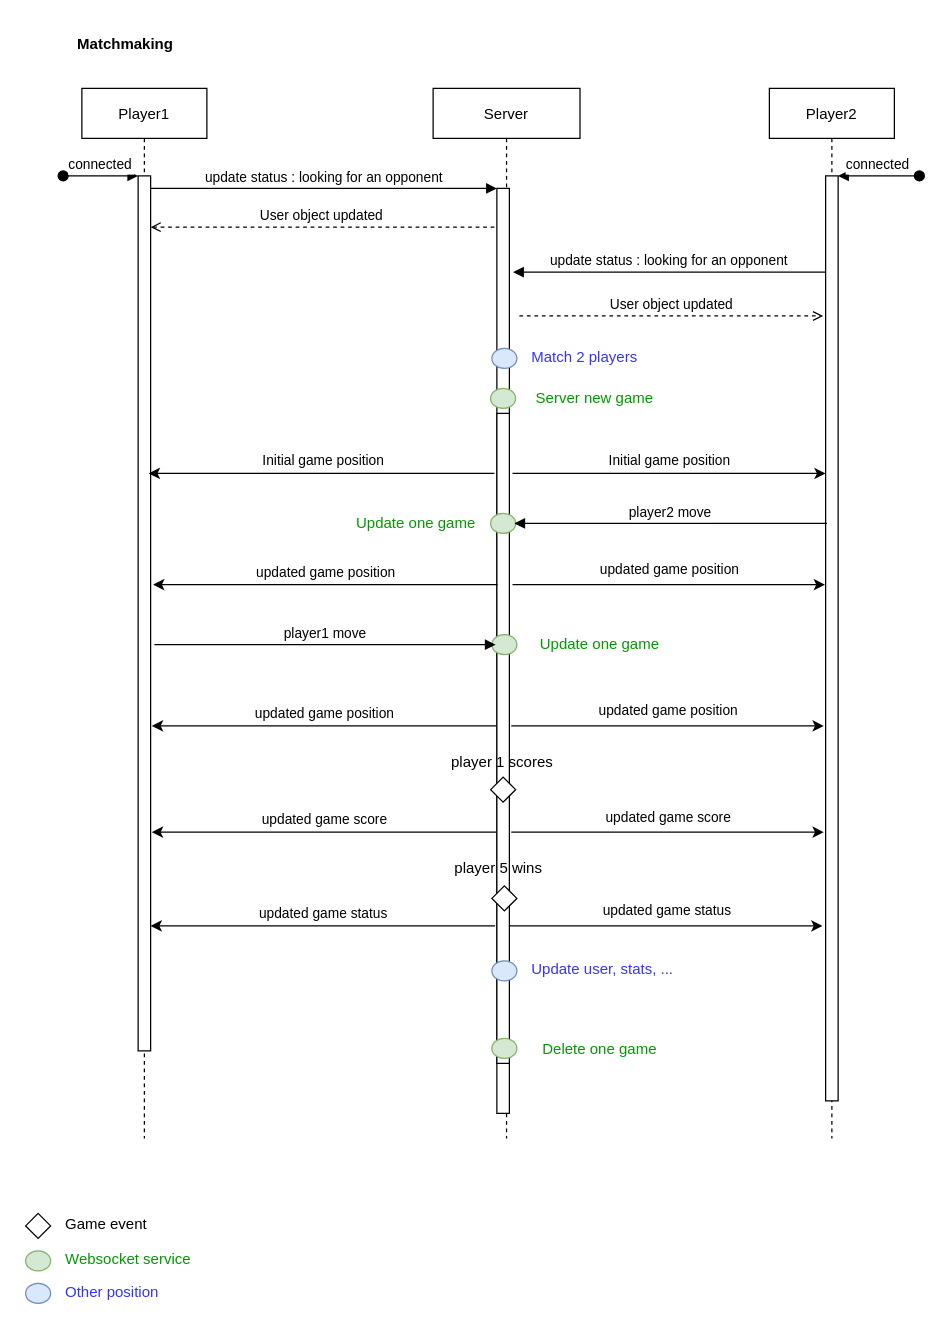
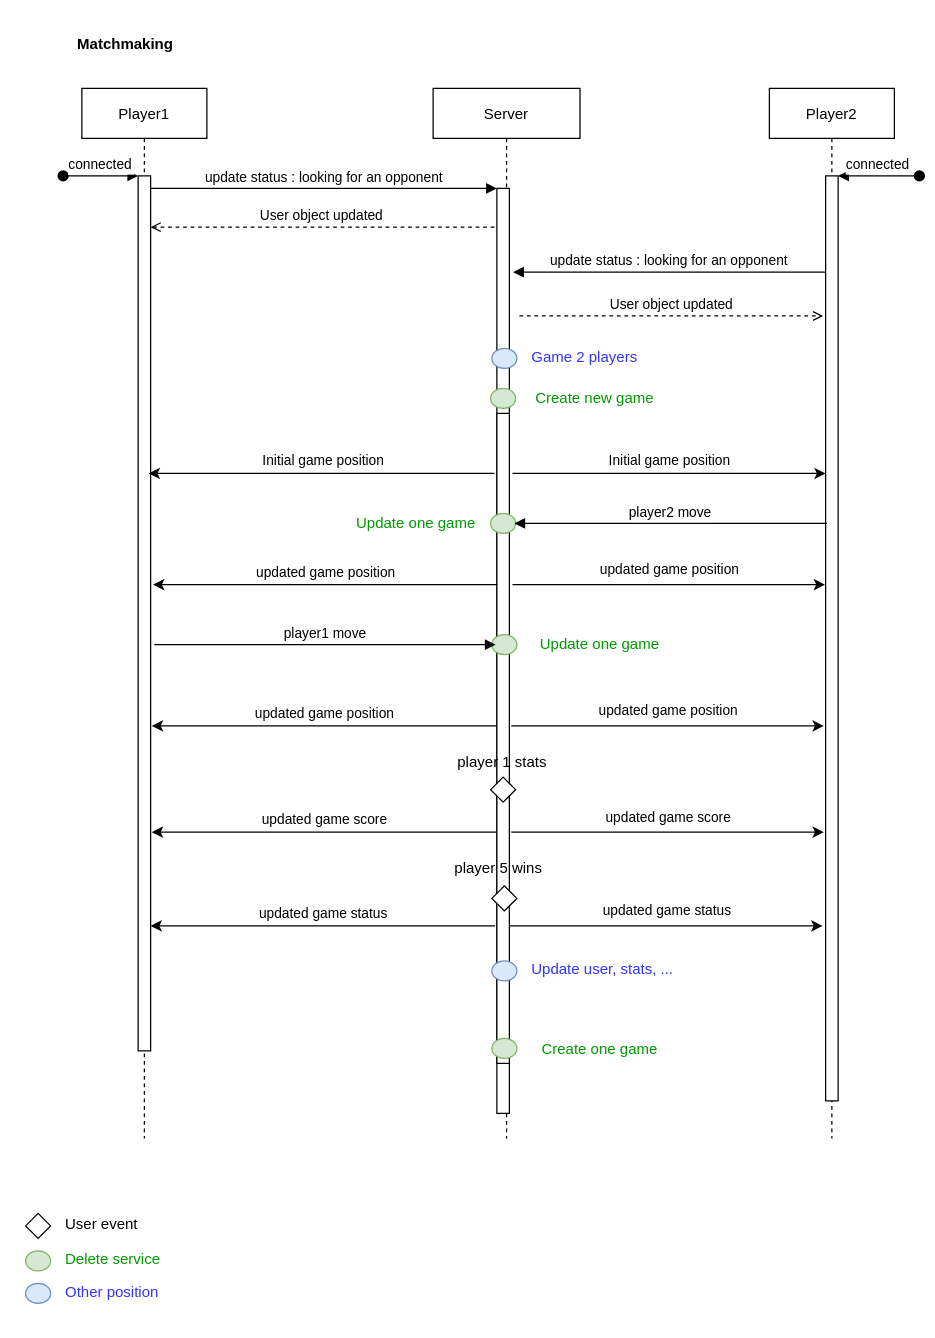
(589, 357) -> (585, 357)
(595, 398) -> (595, 398)
(503, 762) -> (503, 762)
(600, 1049) -> (600, 1049)
(106, 1224) -> (106, 1224)
(133, 1259) -> (119, 1259)
